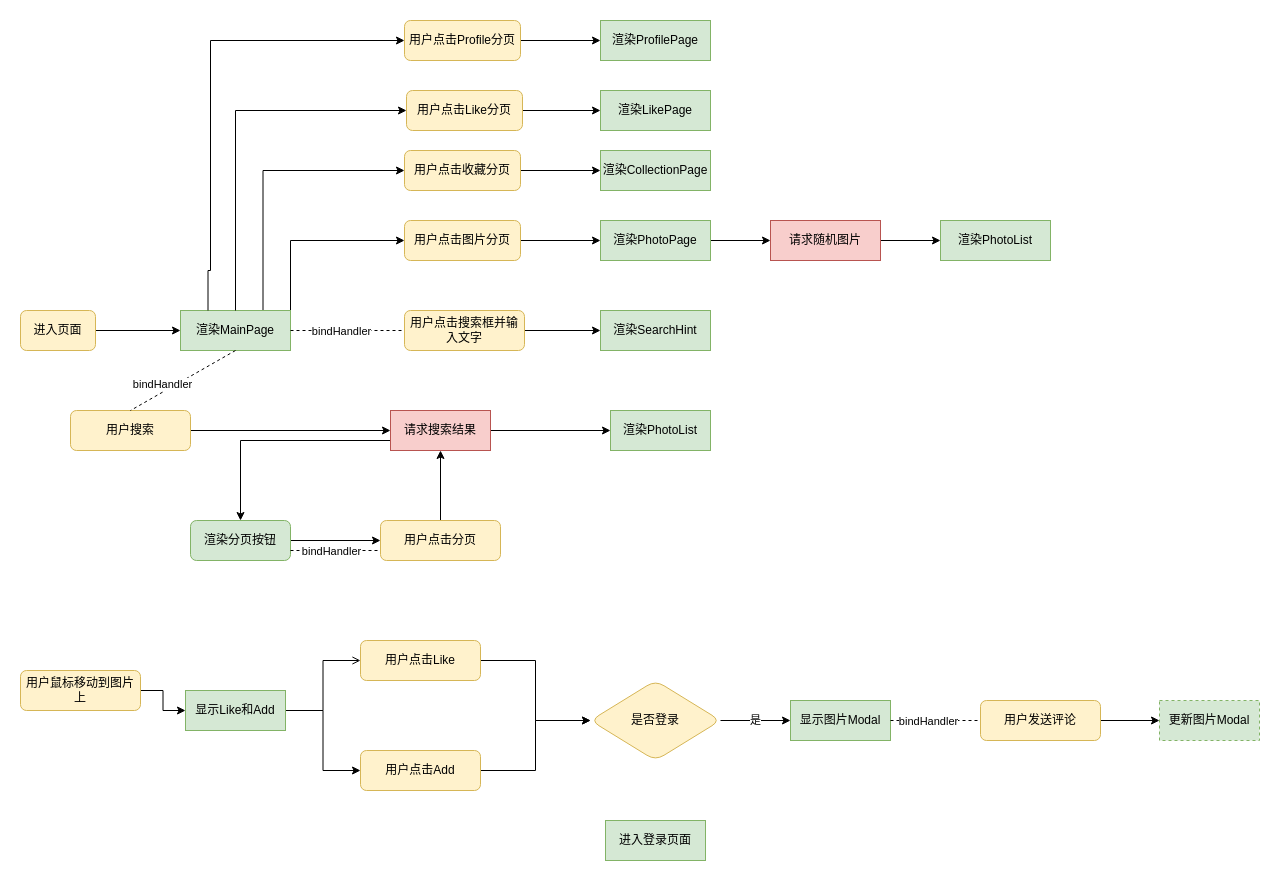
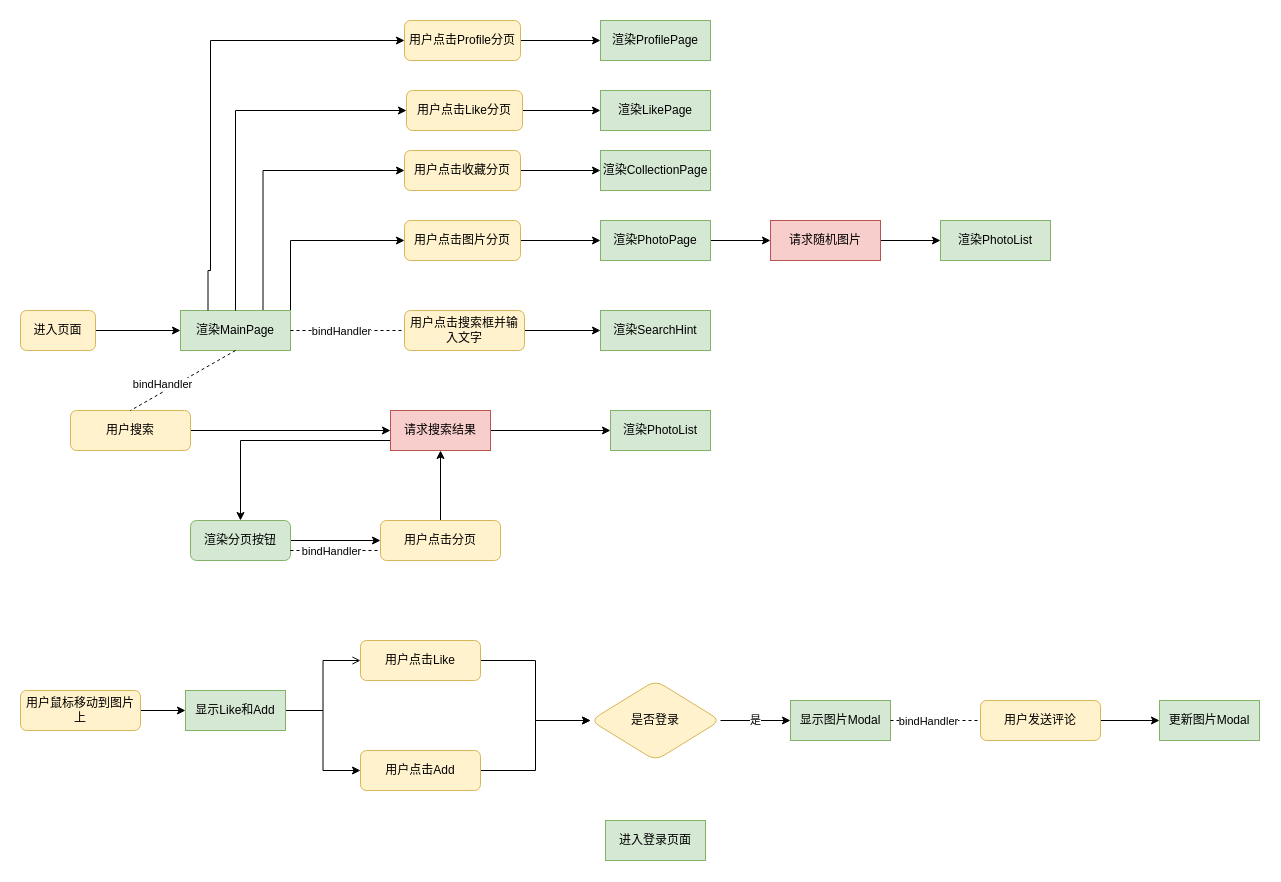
(81, 691) -> (81, 711)
(1210, 721) -> (1210, 721)
